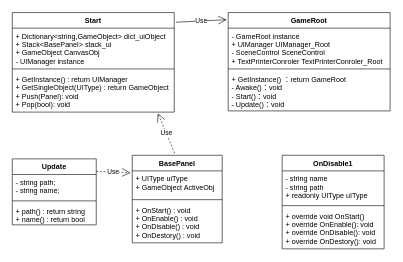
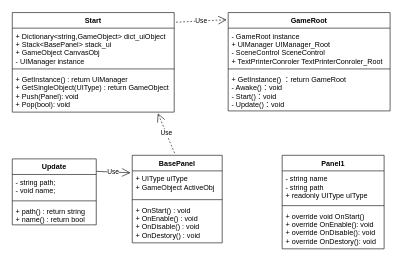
(185, 22) -> (185, 22)
(333, 163) -> (333, 163)
(102, 171) -> (102, 171)
(40, 182) -> (40, 182)
